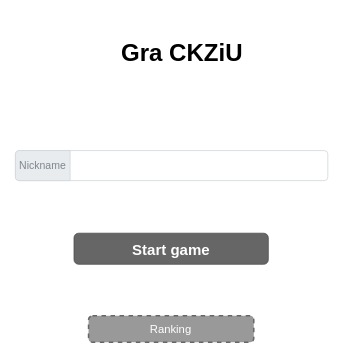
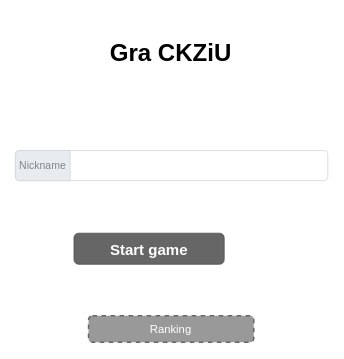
(182, 60) -> (171, 60)
(171, 248) -> (149, 248)
